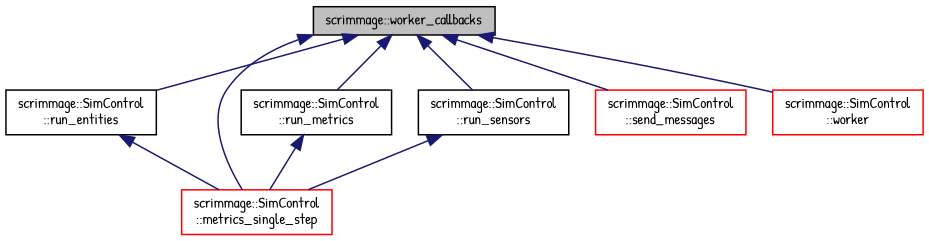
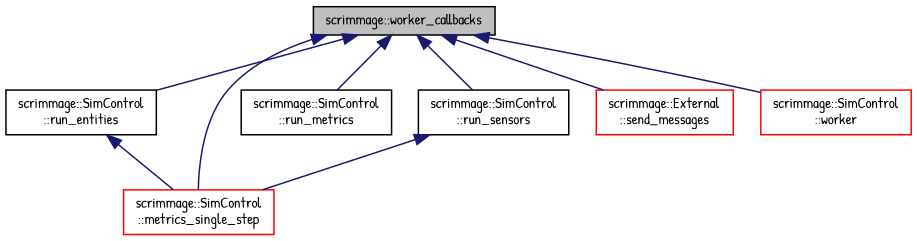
(671, 112) -> (665, 112)
(283, 169) -> none
